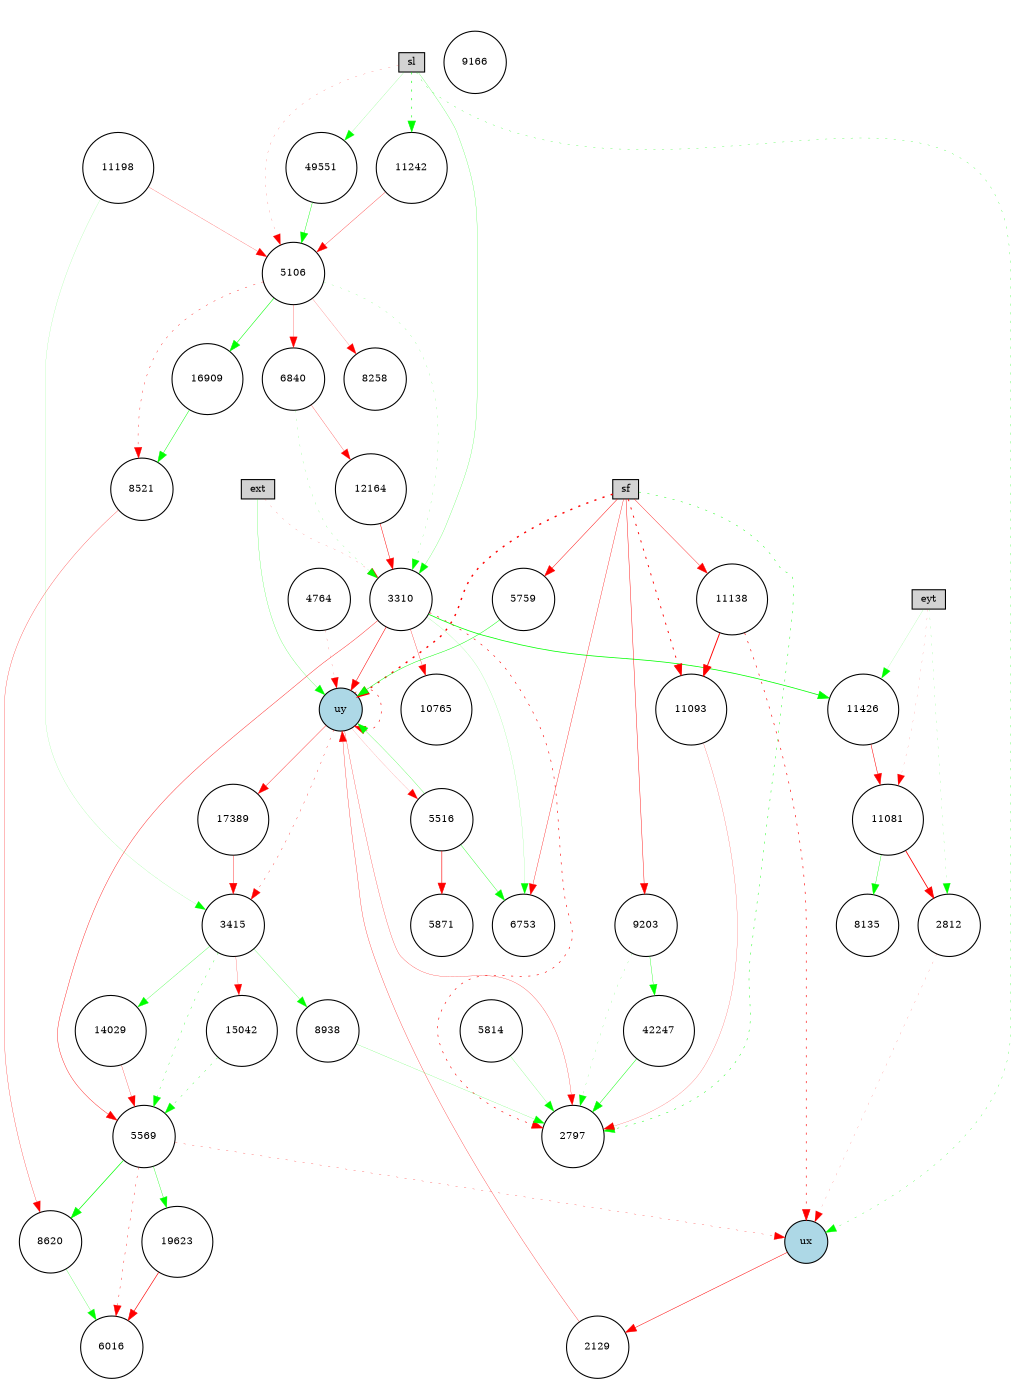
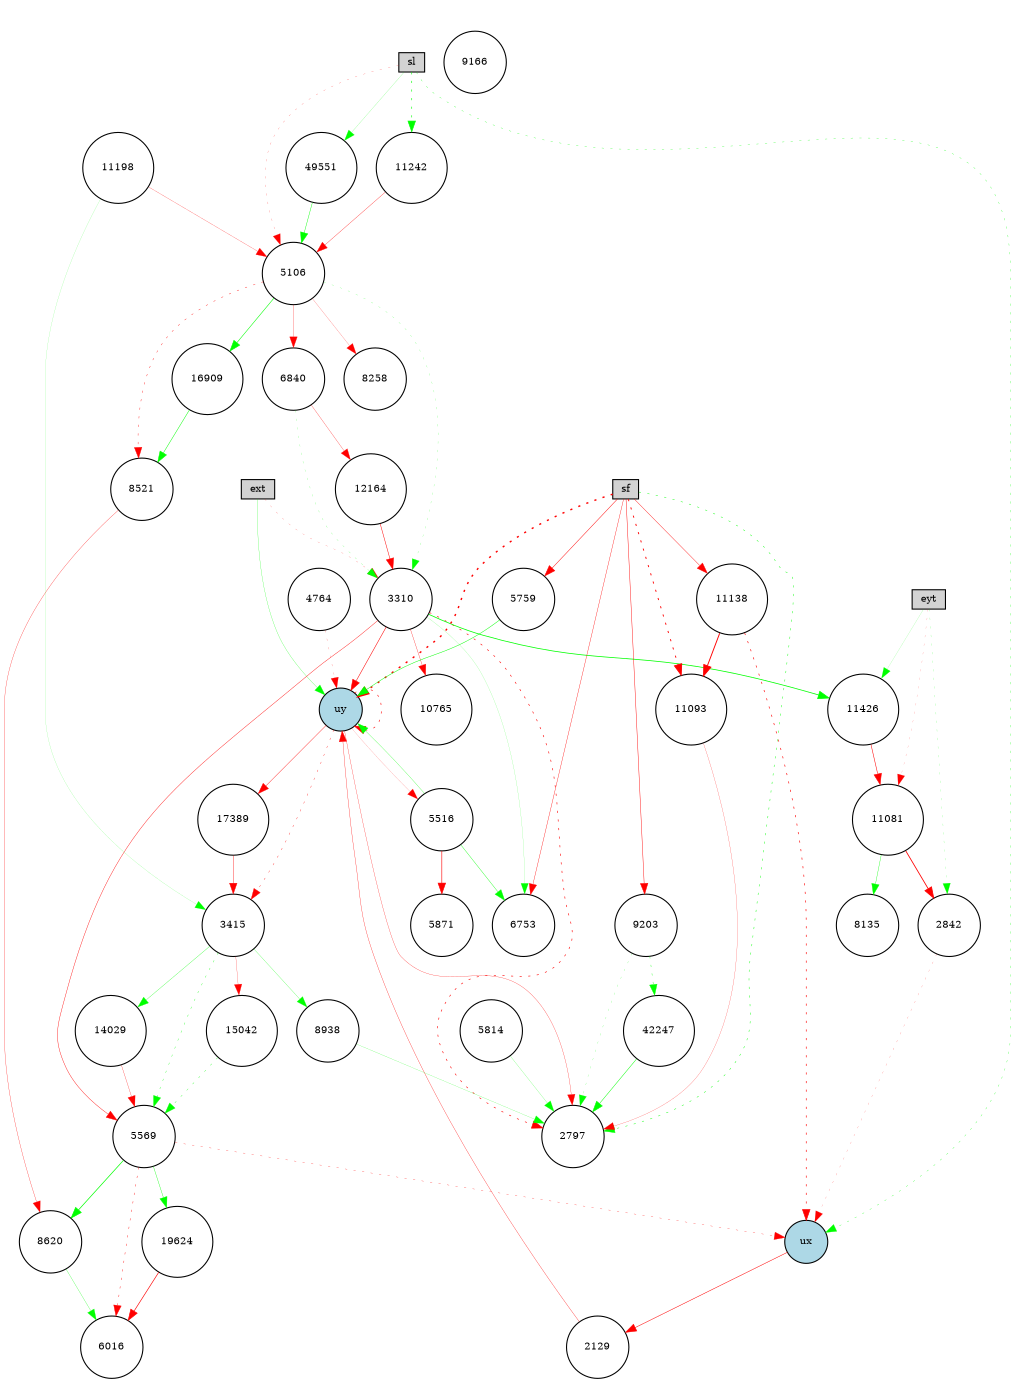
(477, 316) -> none
(949, 925) -> (949, 925)
(652, 970) -> (652, 970)
(177, 1242) -> (177, 1242)
